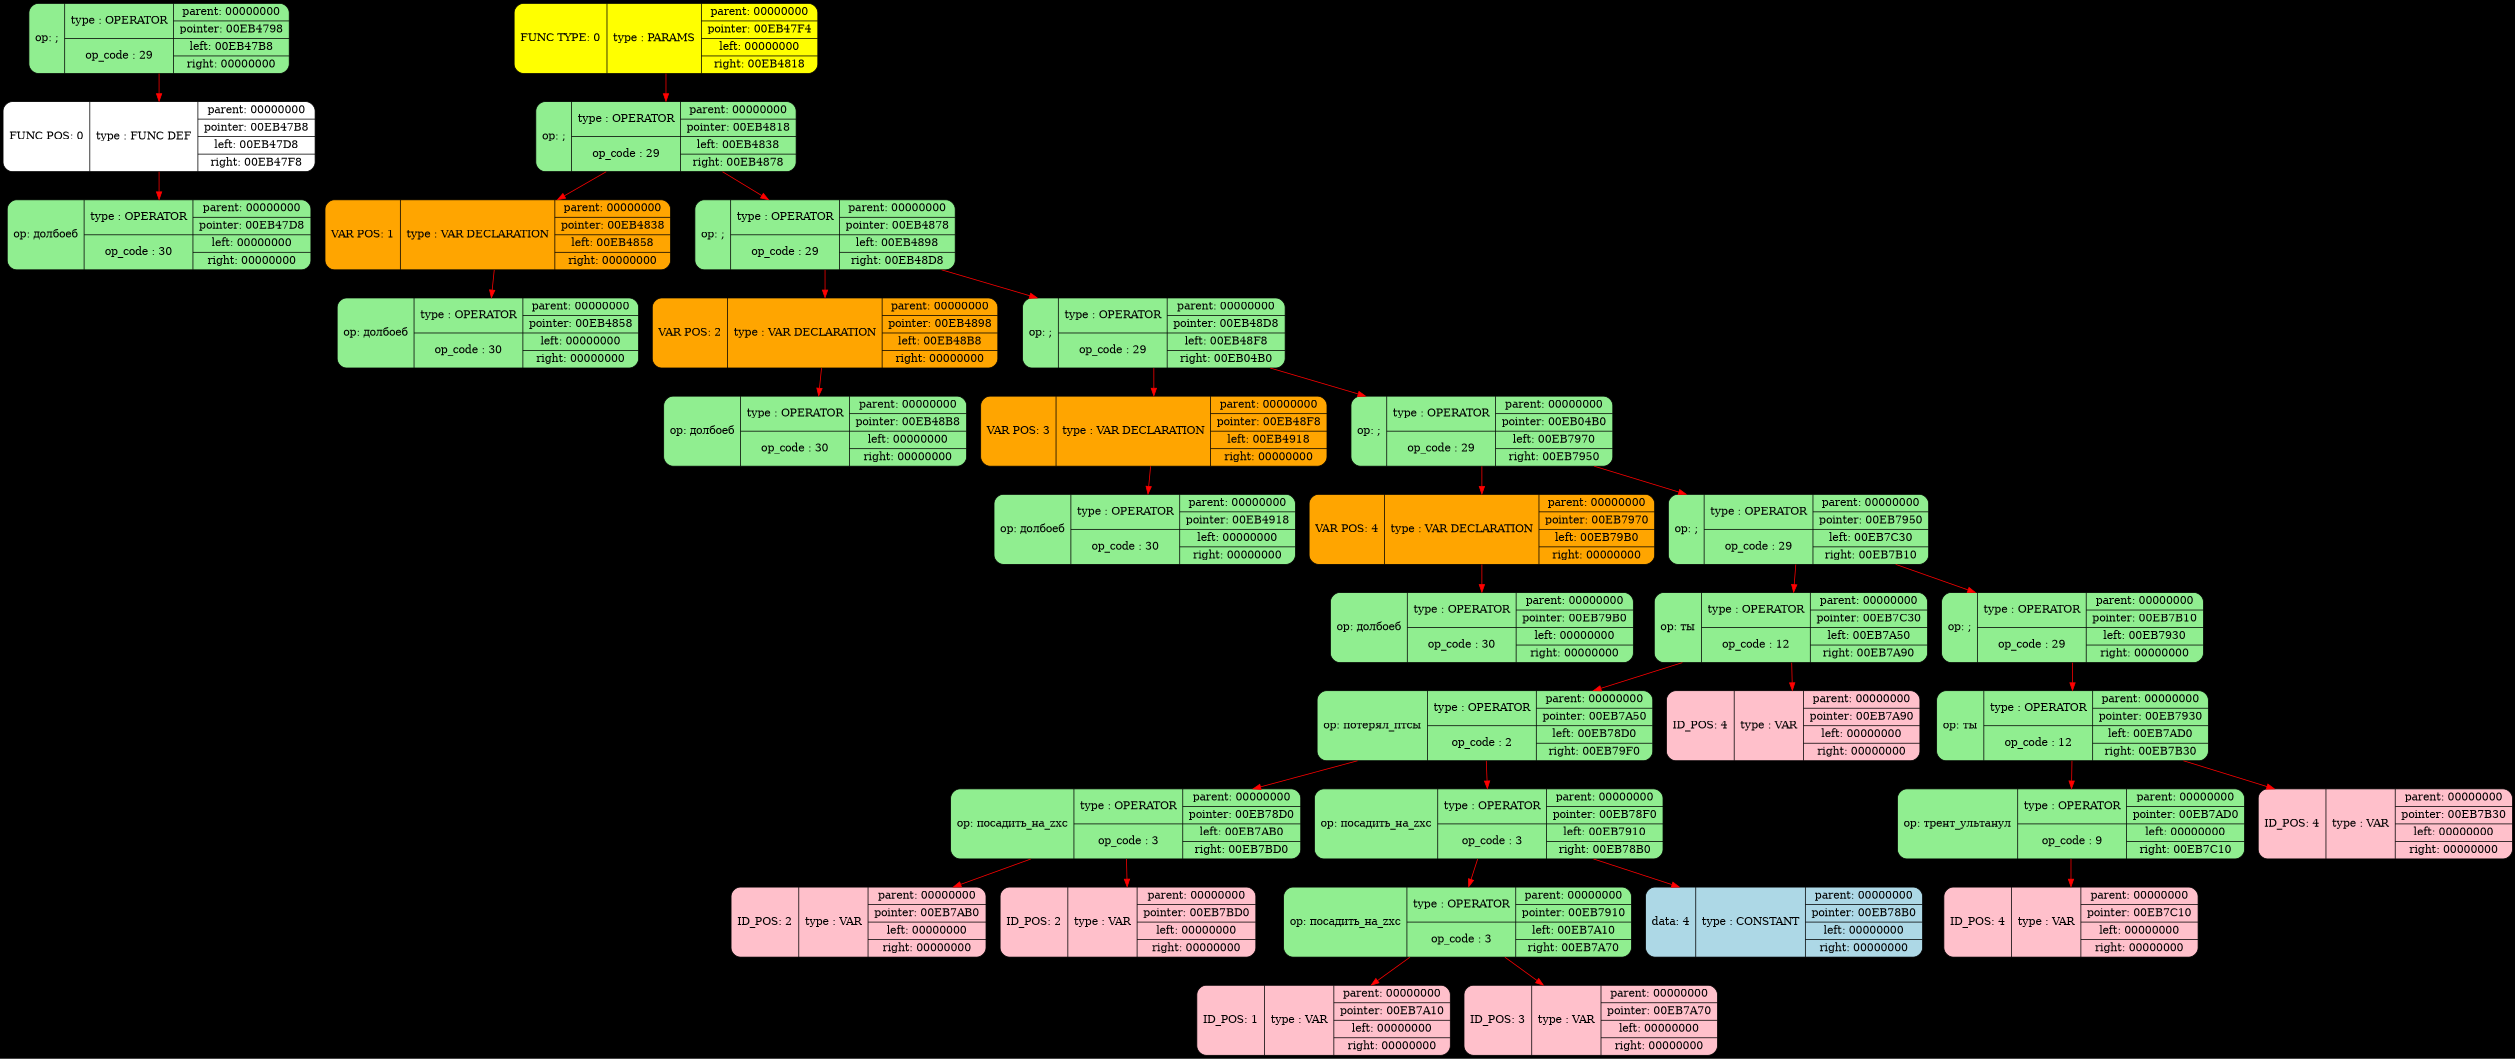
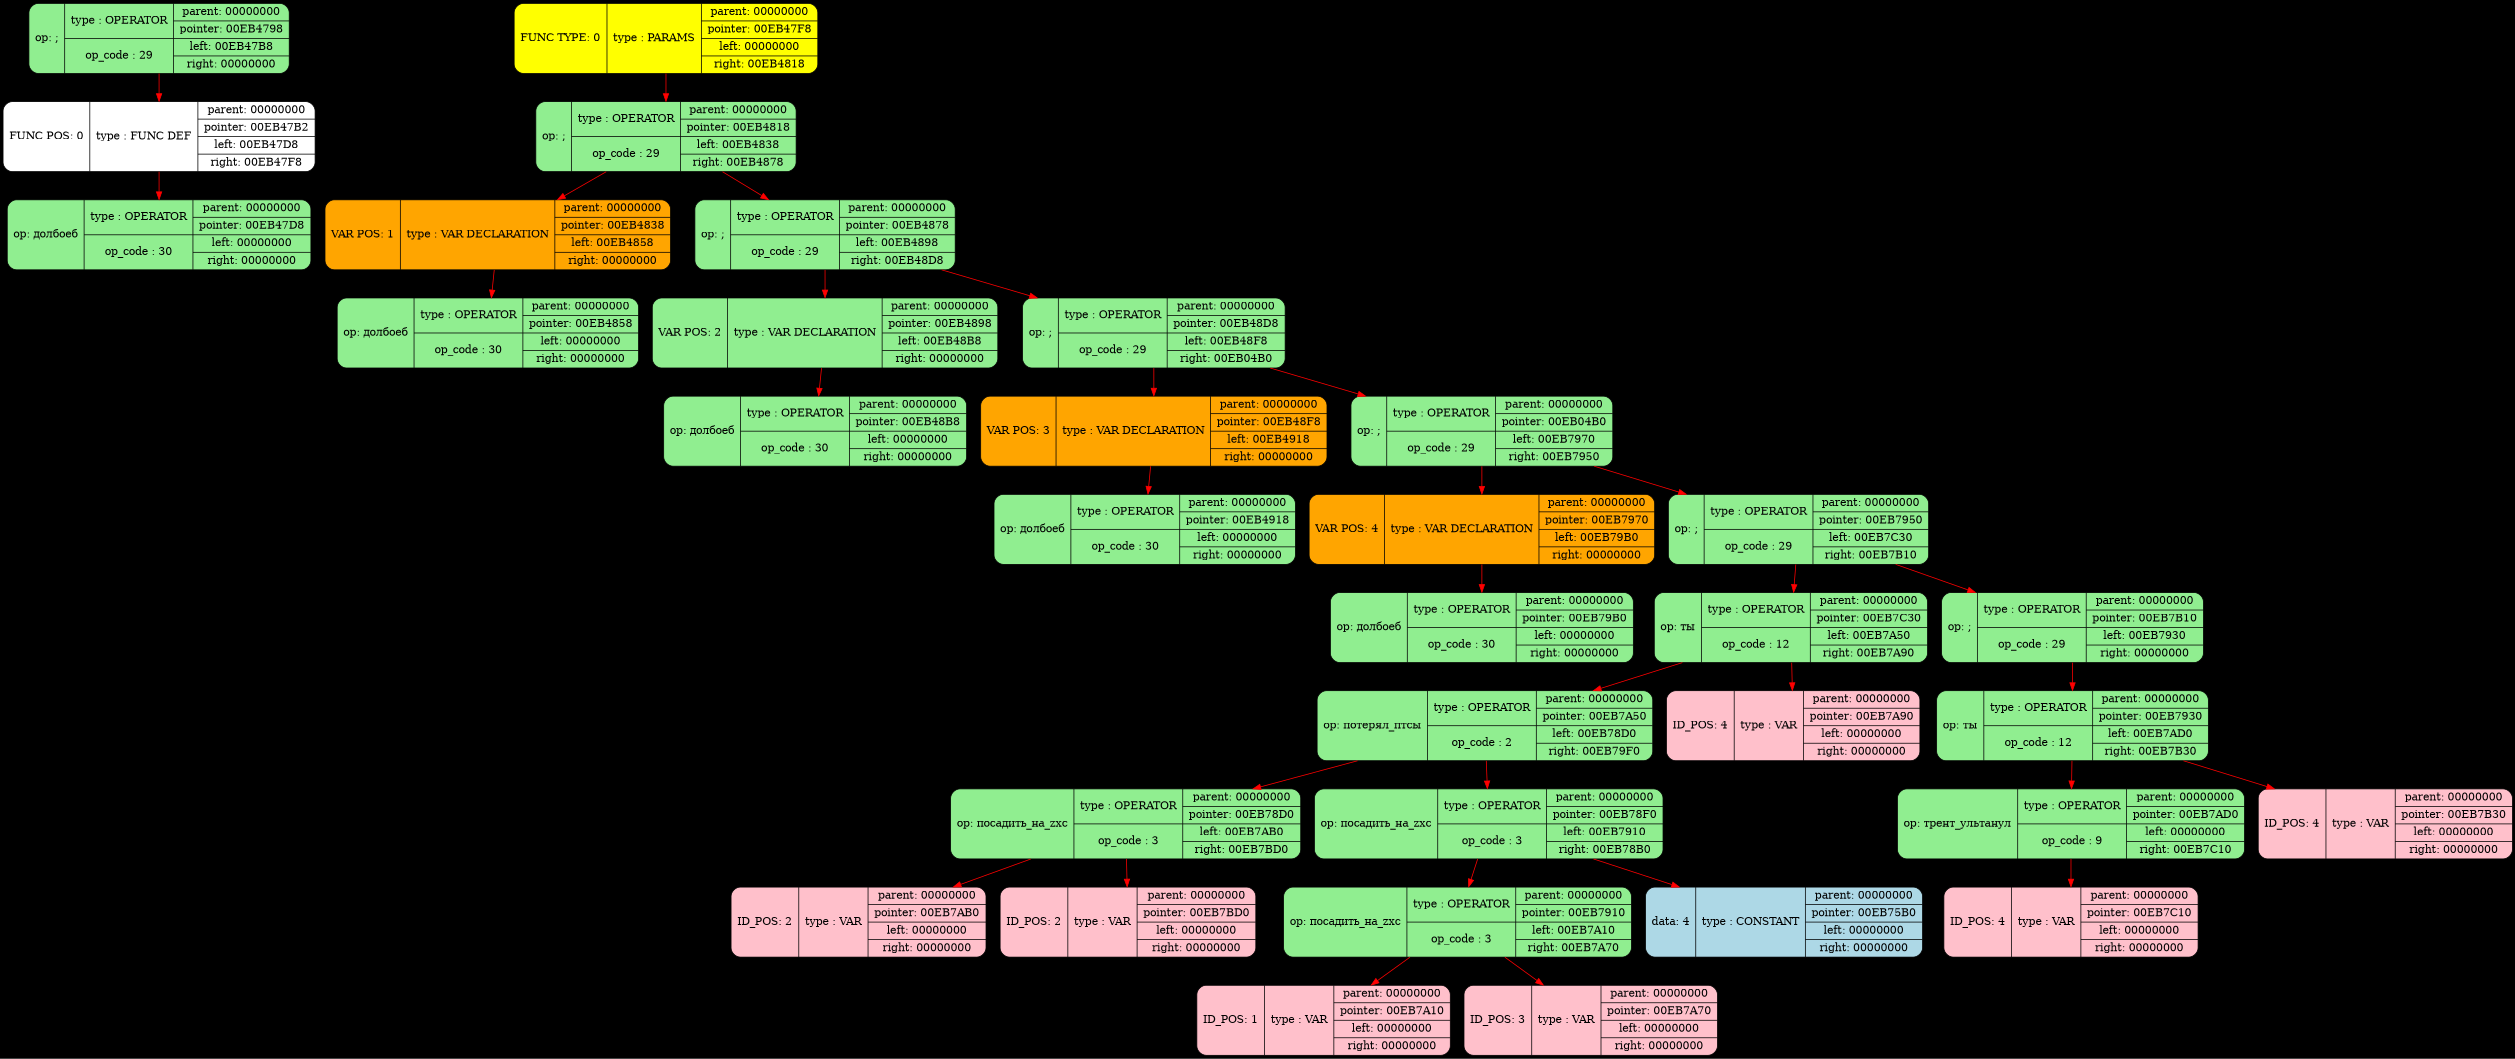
(760, 29) -> (760, 29)
(256, 127) -> (256, 127)
(825, 333) -> (825, 333)
(1864, 913) -> (1864, 913)
